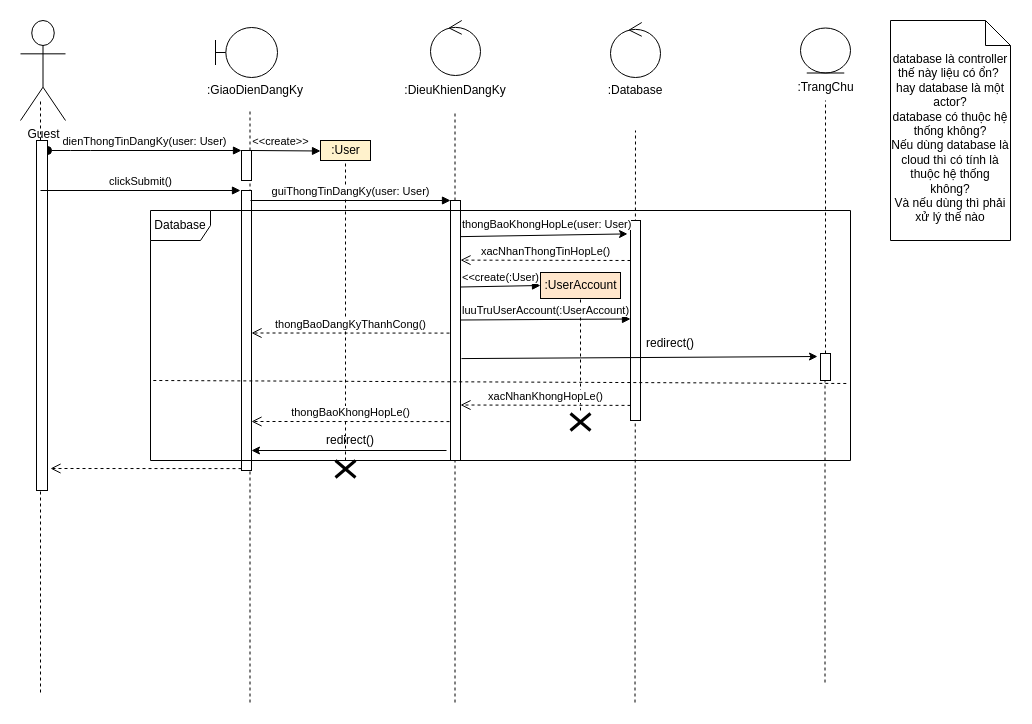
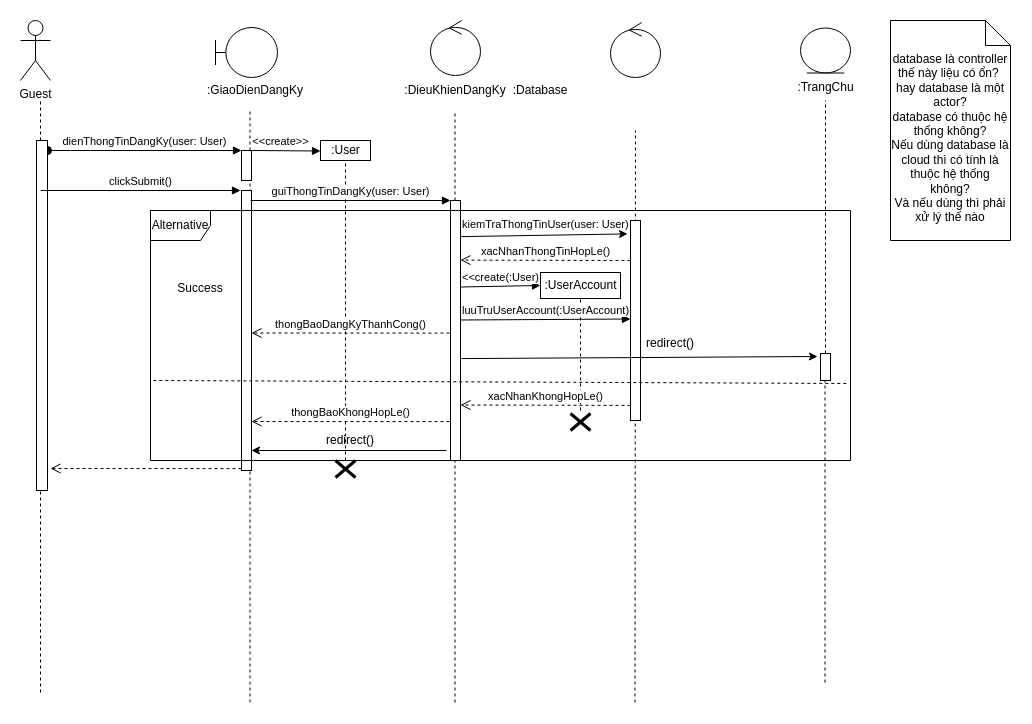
(43, 71) -> (36, 51)
(636, 91) -> (541, 91)
(346, 151) -> (346, 151)
(181, 226) -> (181, 226)
(557, 232) -> (557, 232)
(581, 286) -> (581, 286)
none -> (201, 289)
